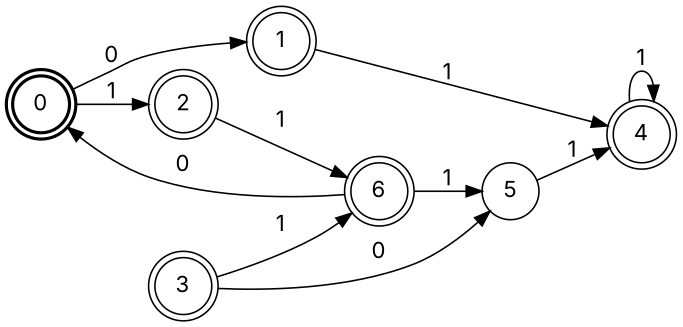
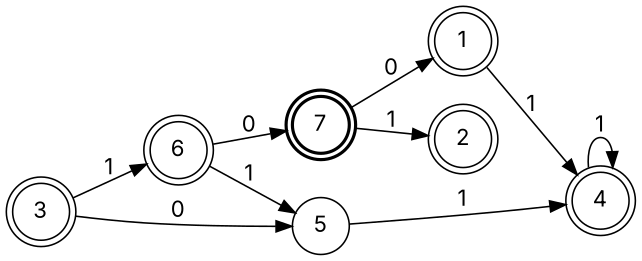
(41, 104) -> (321, 125)
(274, 145) -> none
